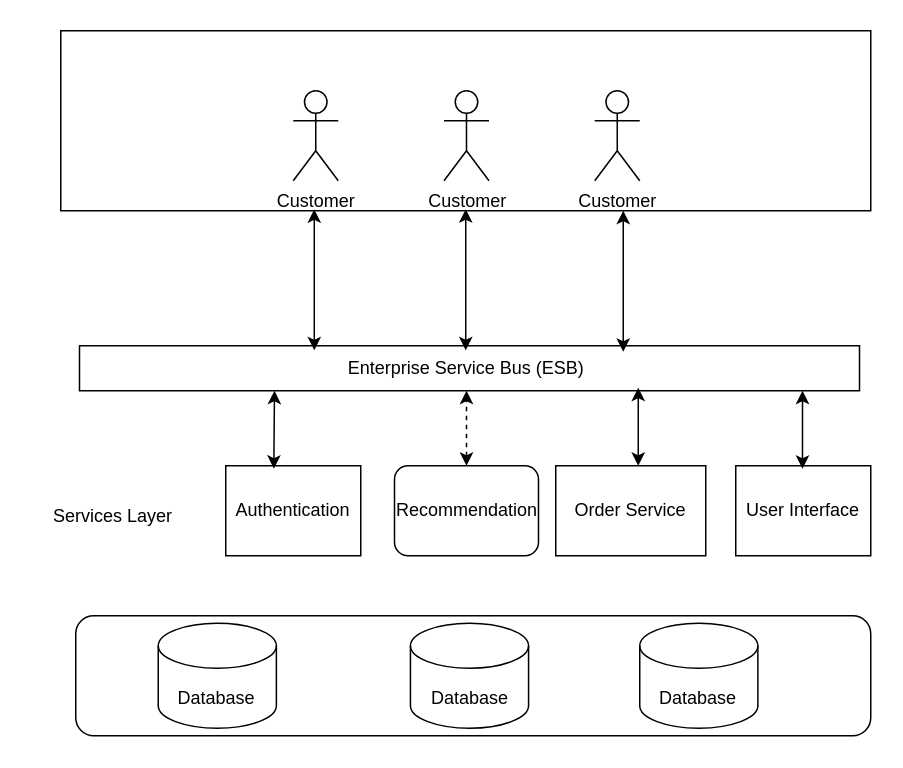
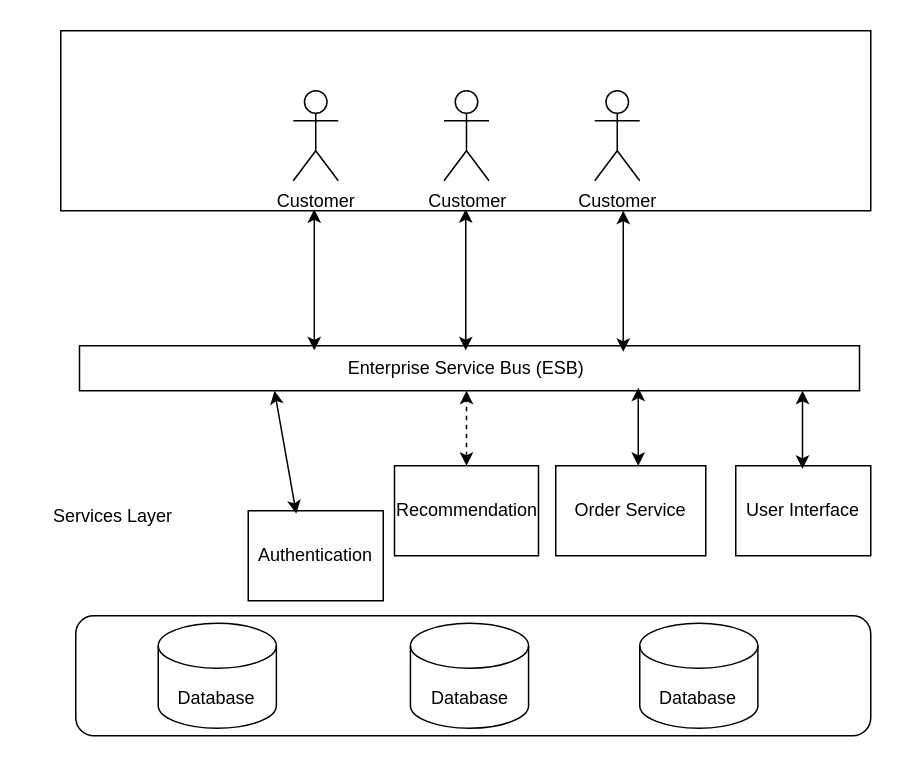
(293, 511) -> (316, 556)
(467, 511) -> (467, 511)
